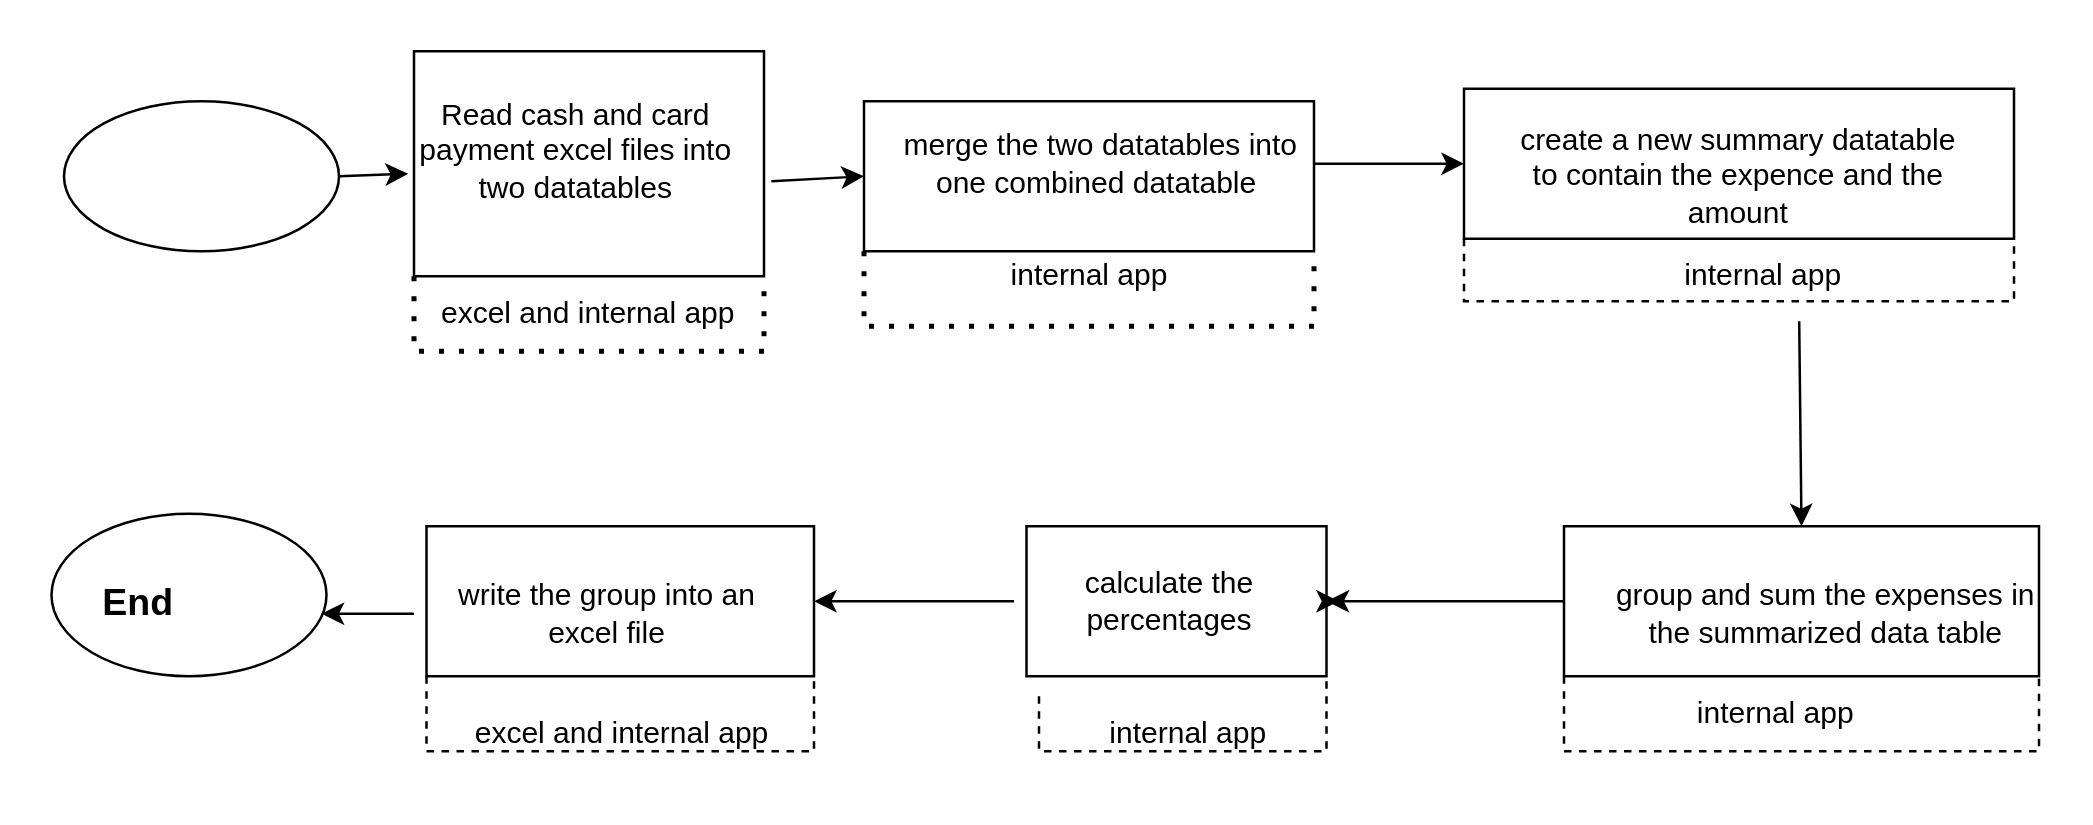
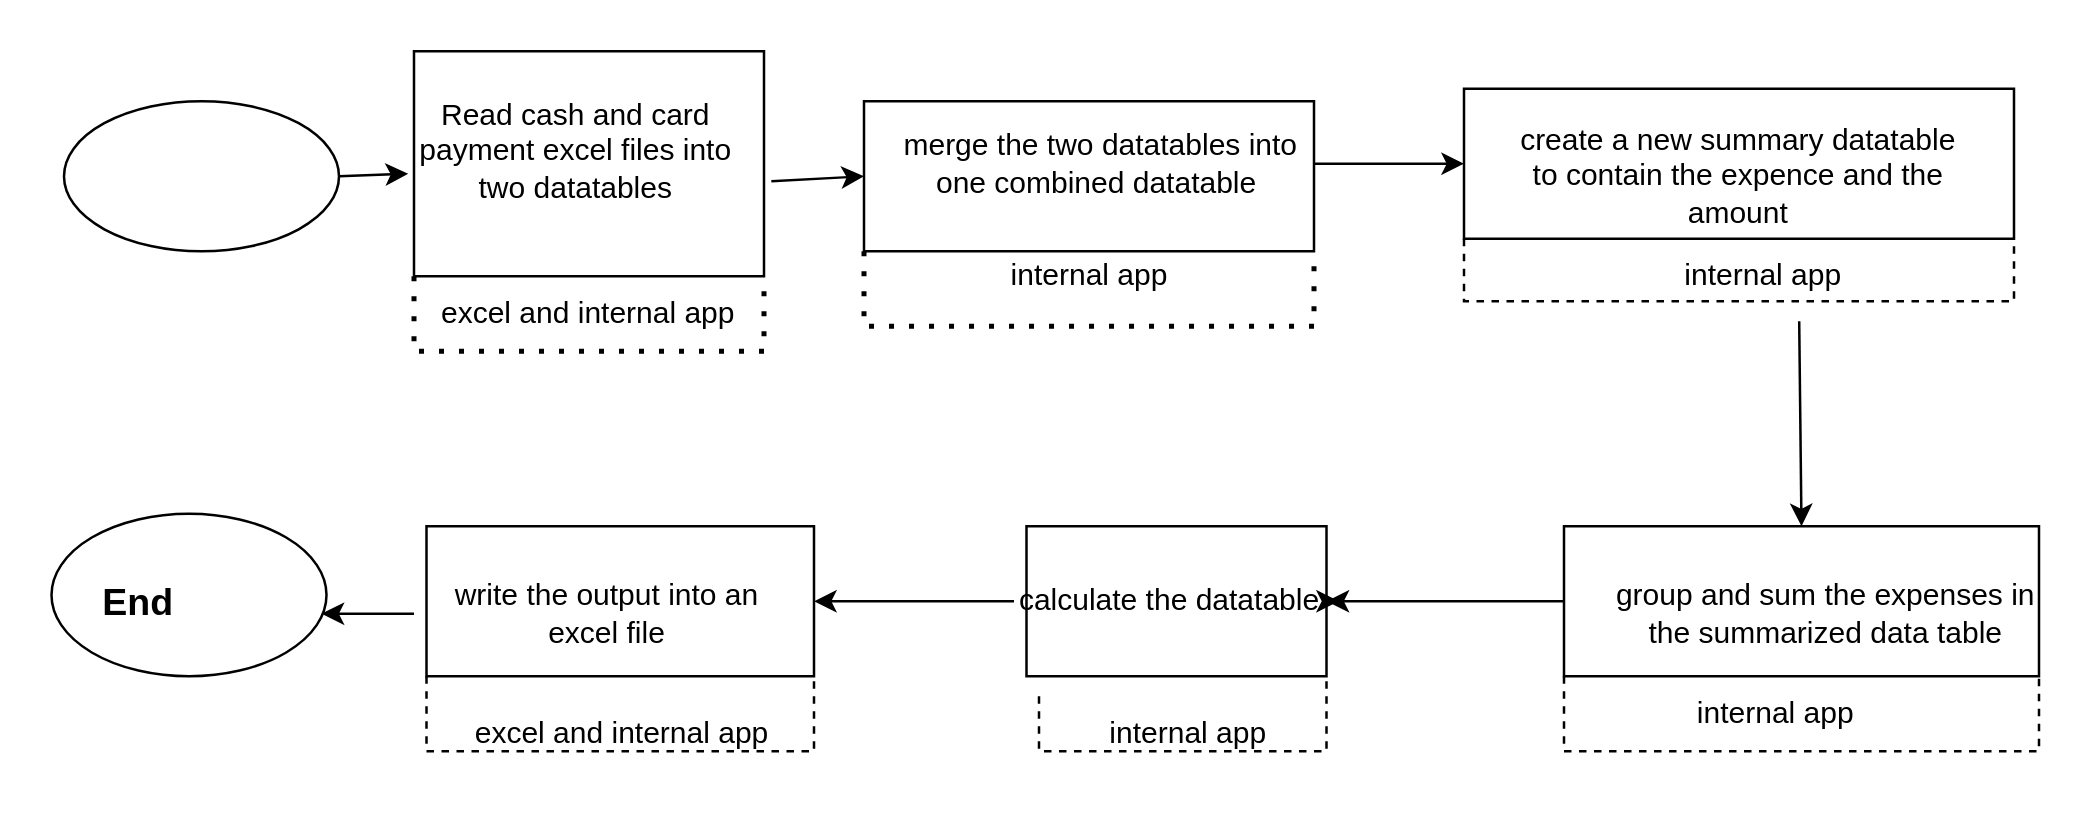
(1170, 601) -> (1170, 601)
(608, 614) -> (608, 614)
